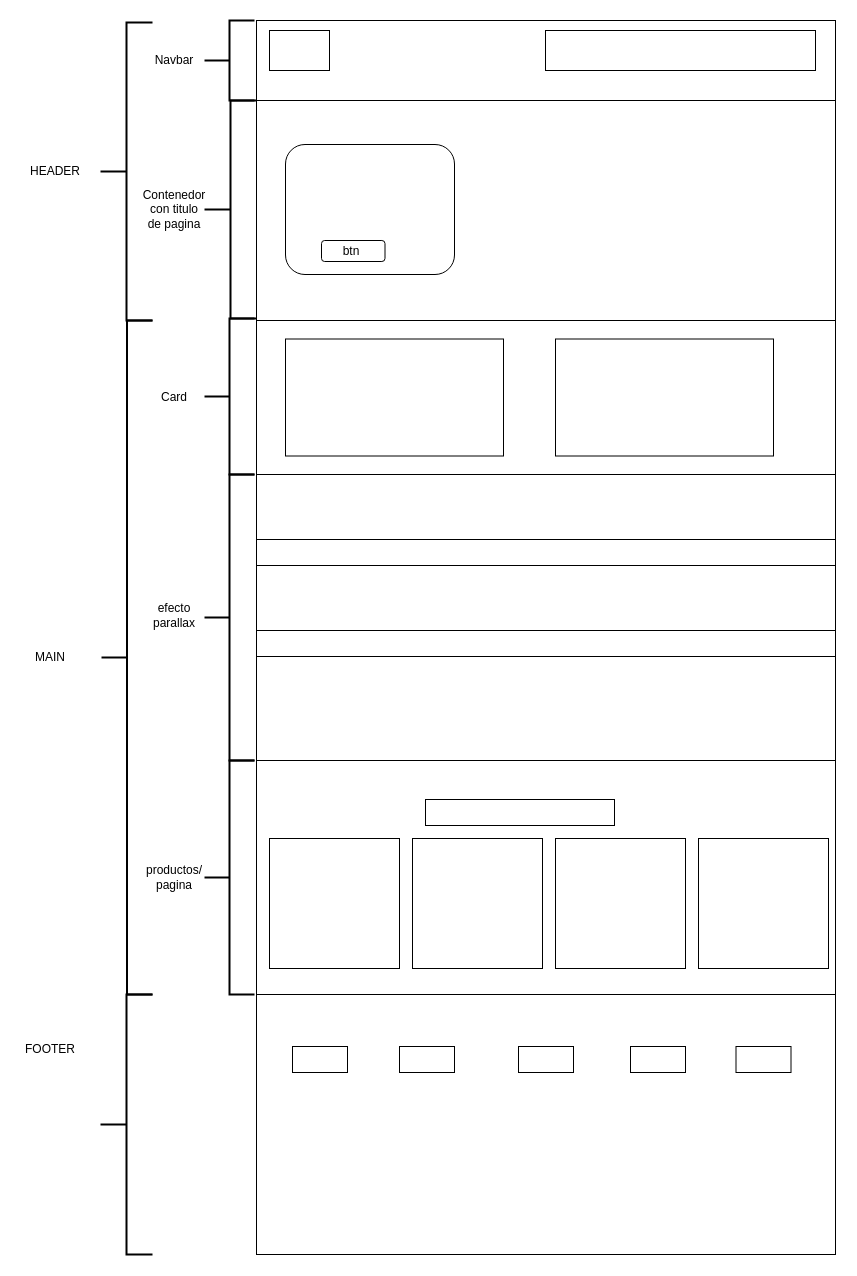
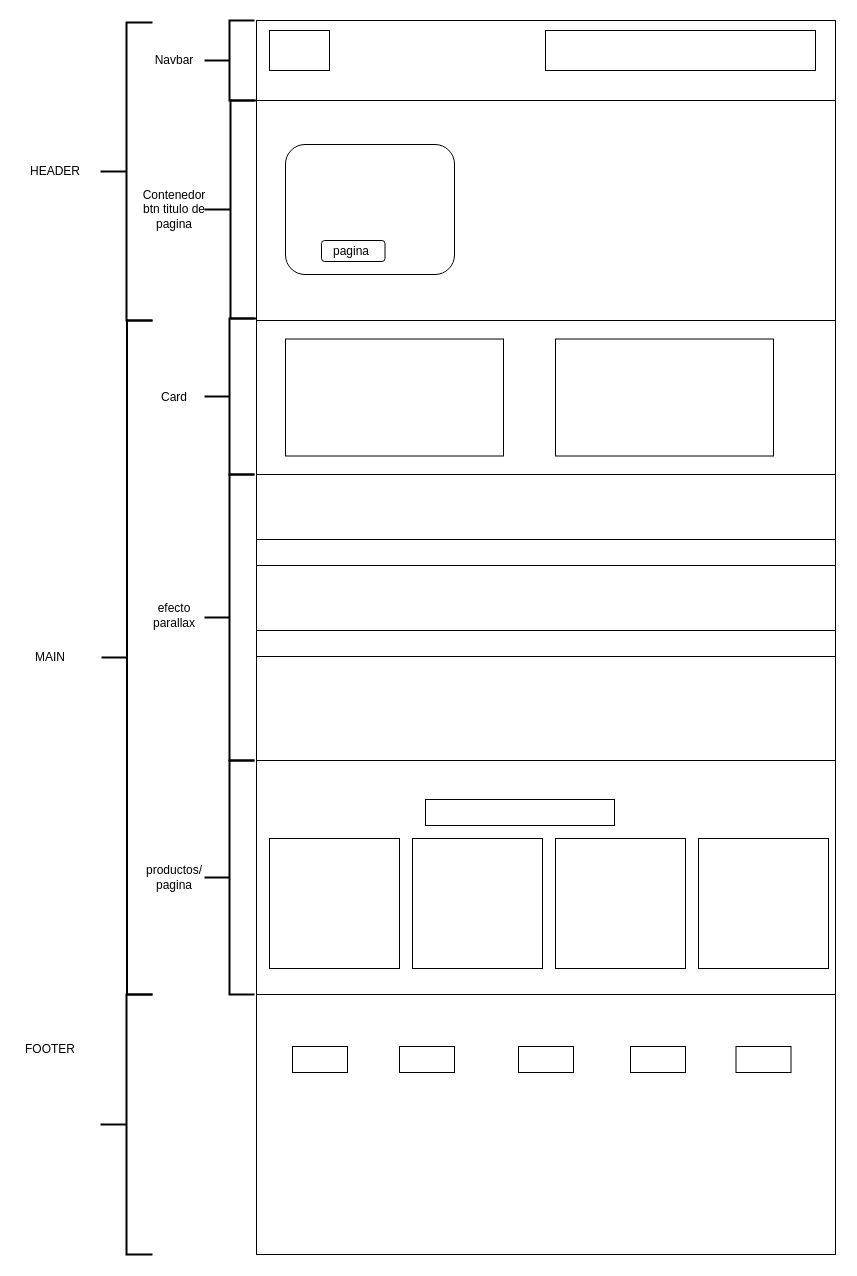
(175, 210) -> (175, 210)
(352, 252) -> (352, 252)
